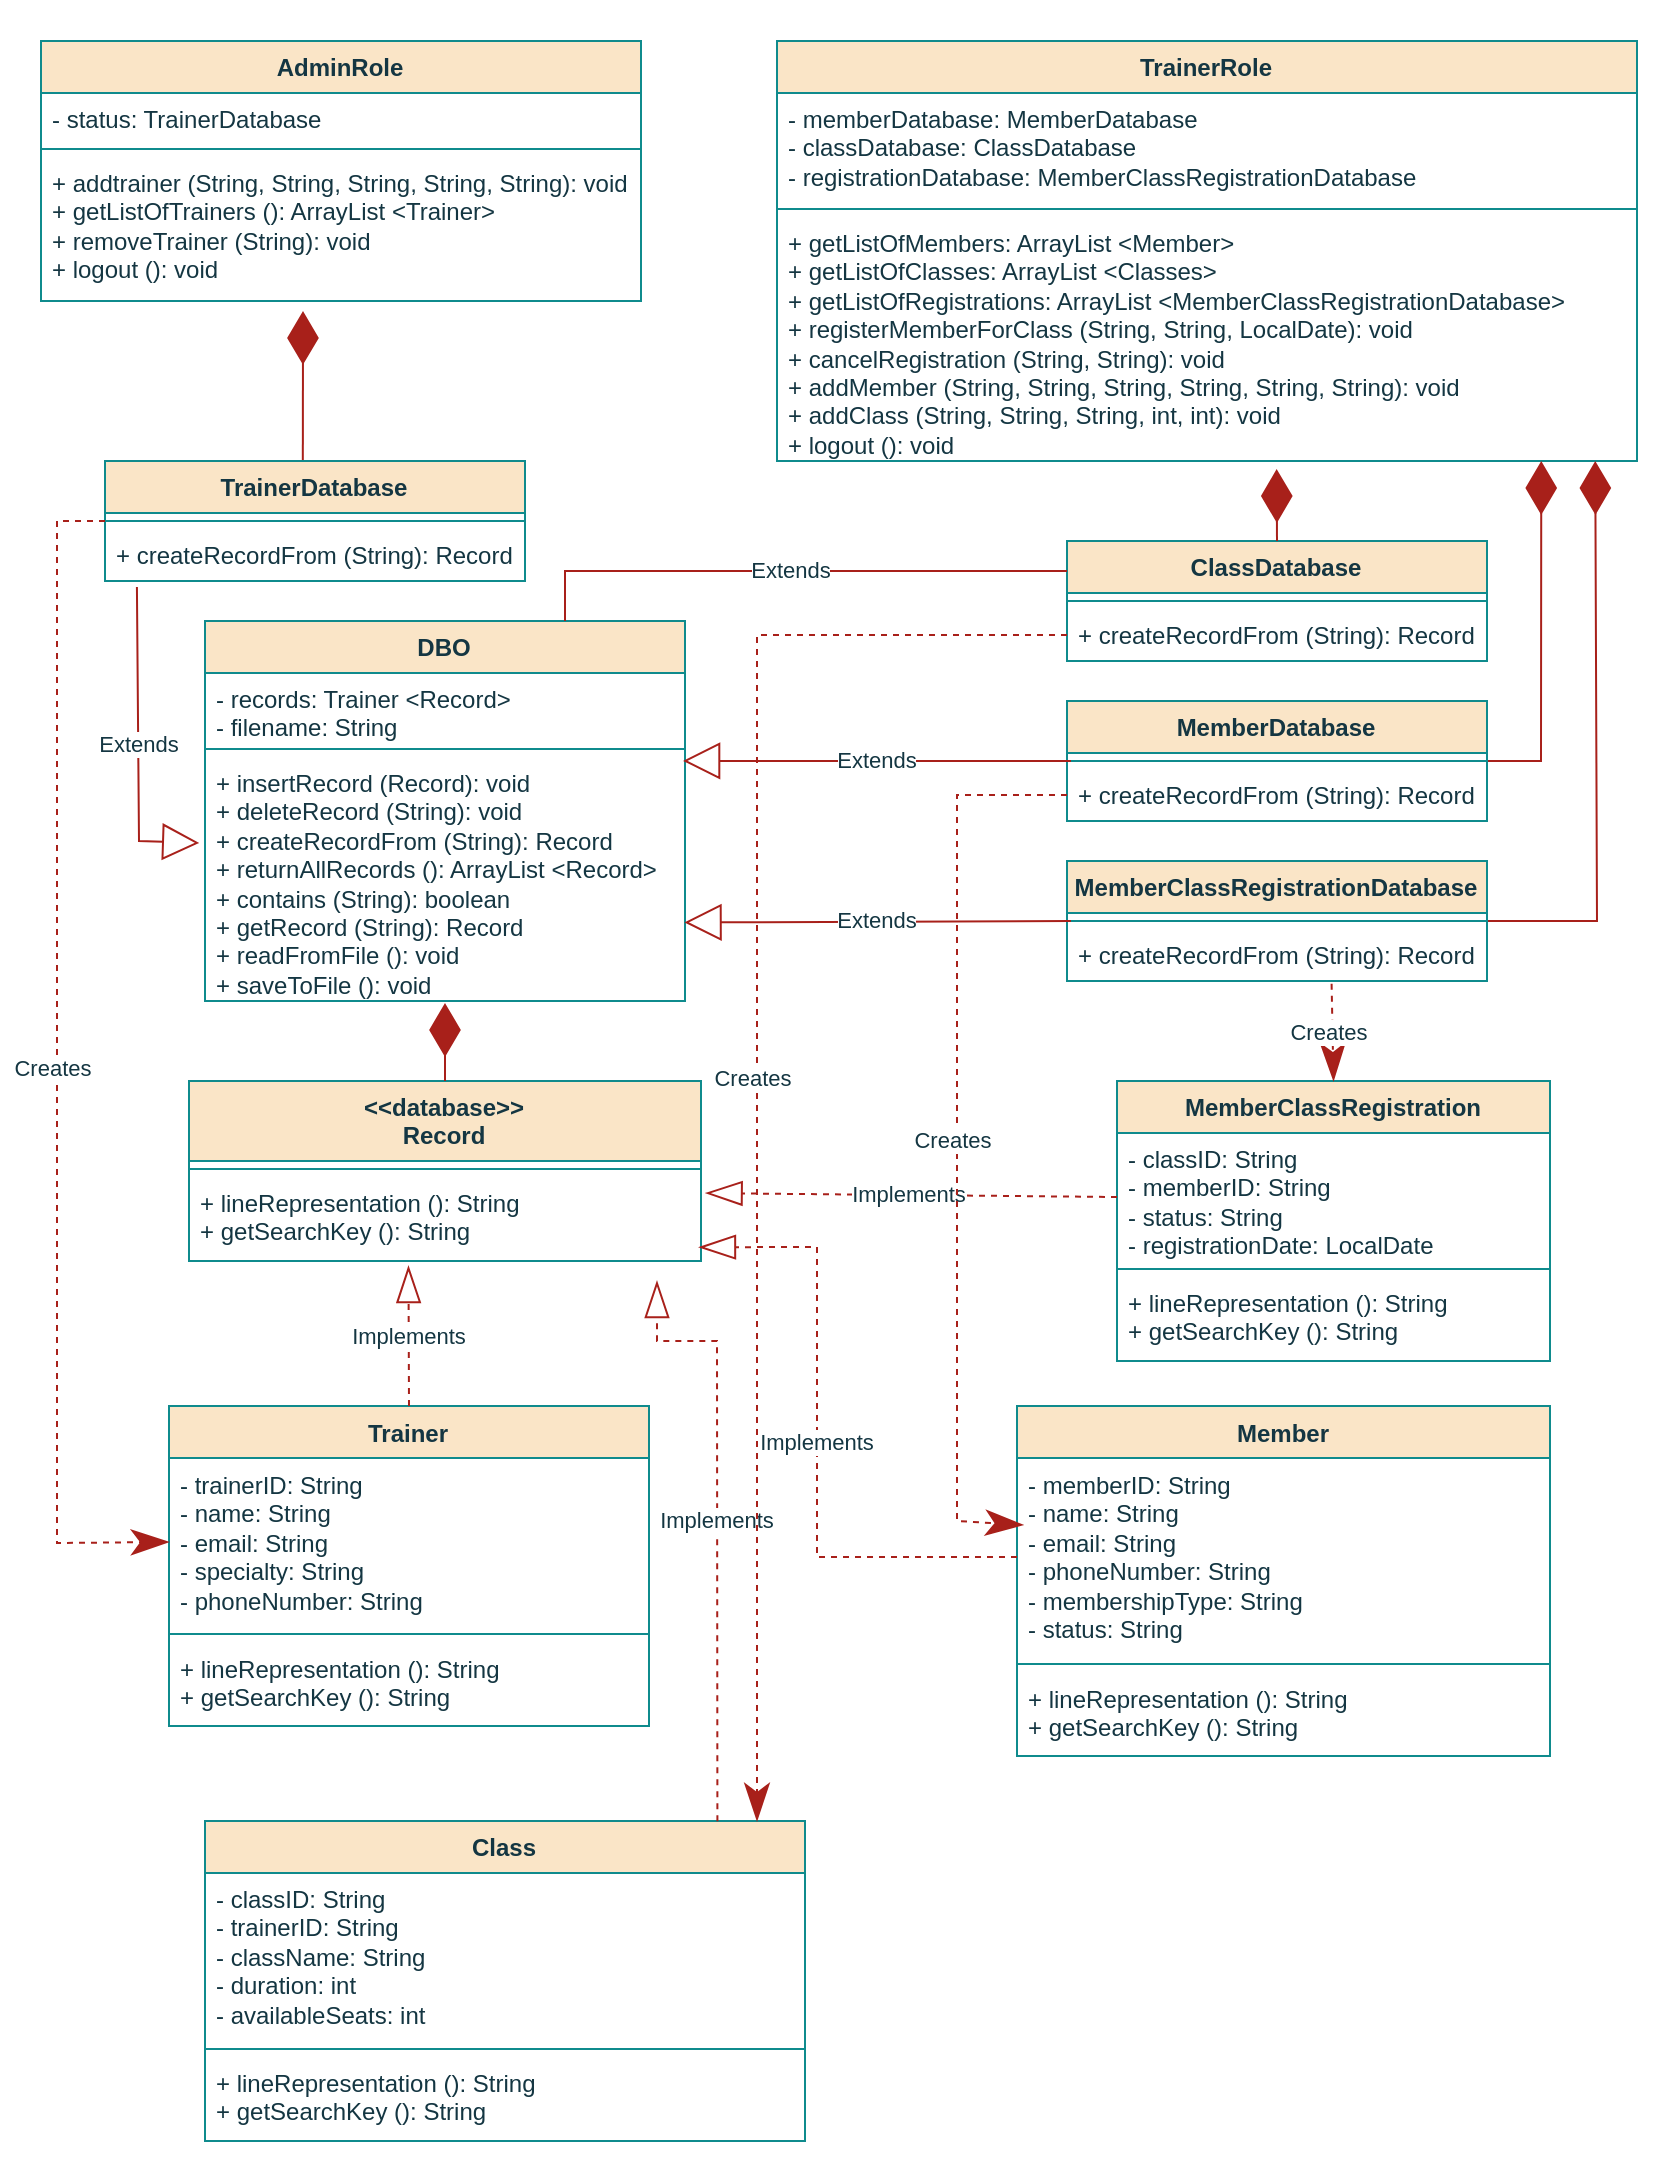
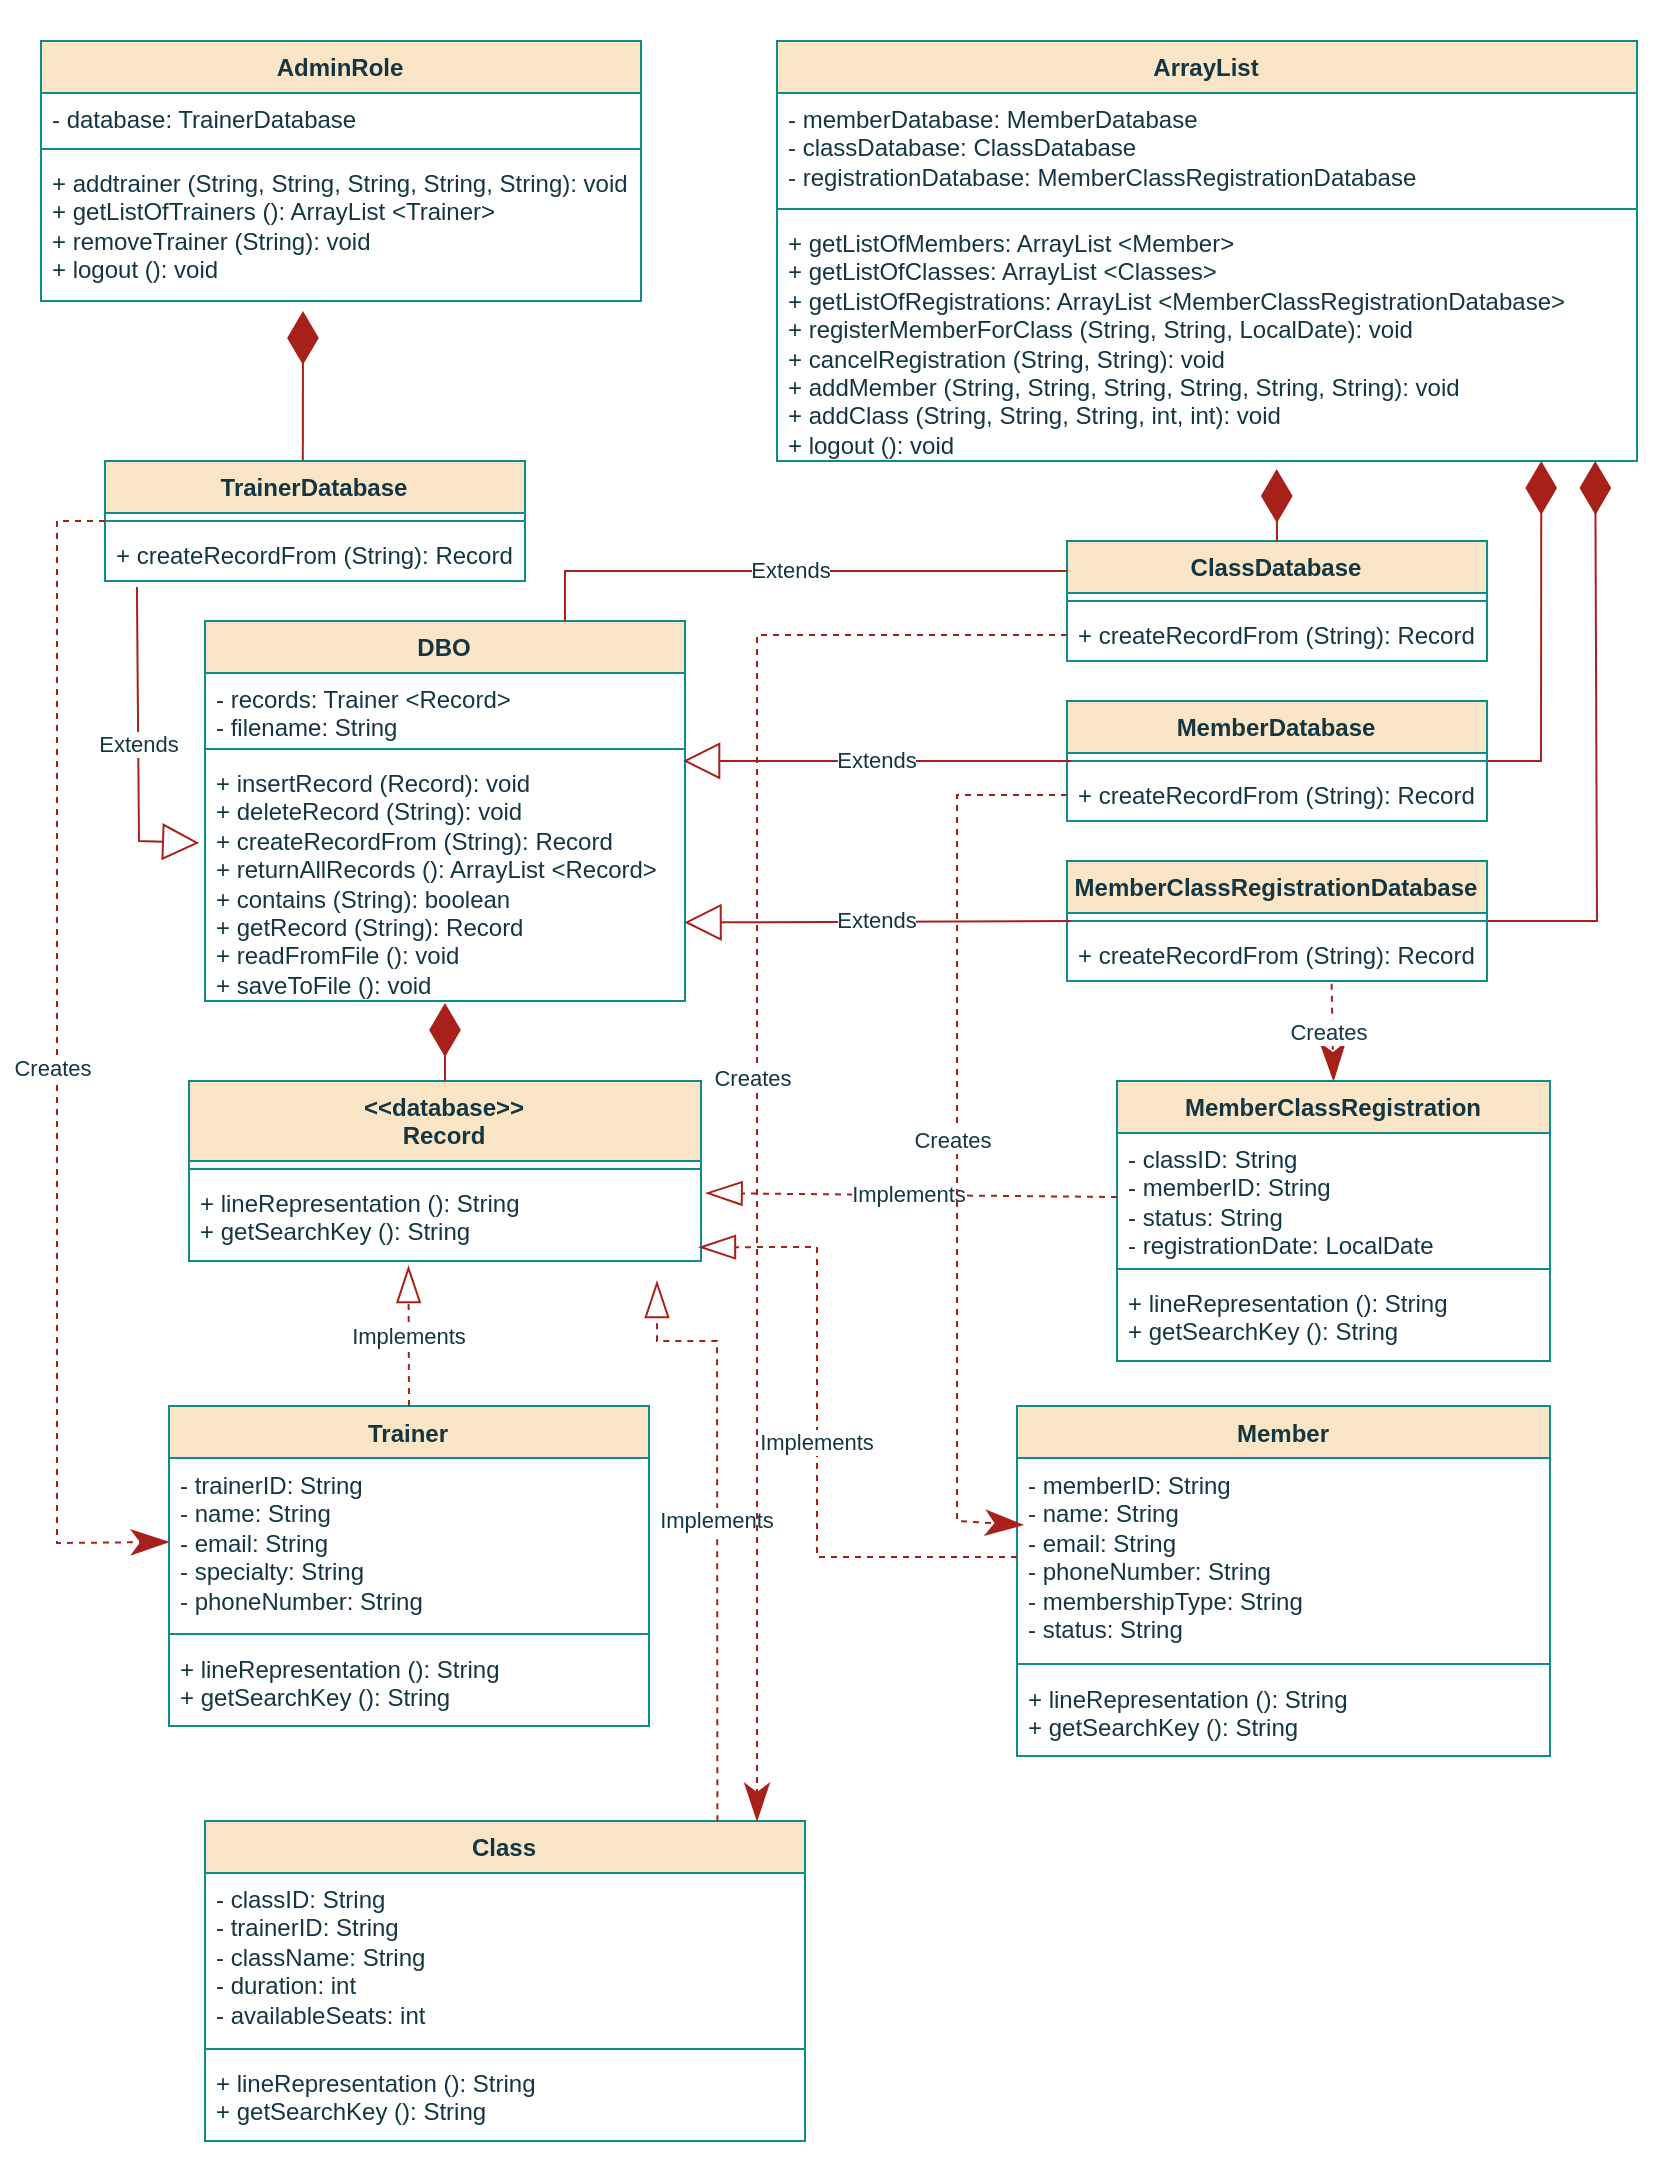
(1207, 69) -> (1207, 69)
(209, 121) -> (222, 121)
